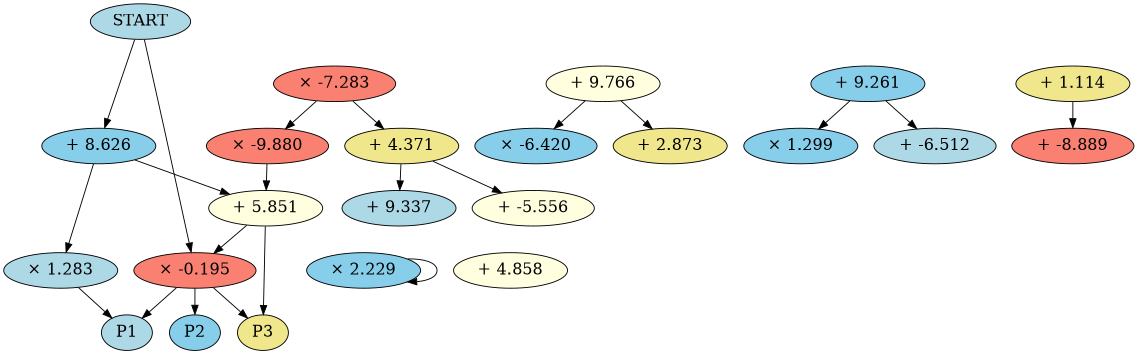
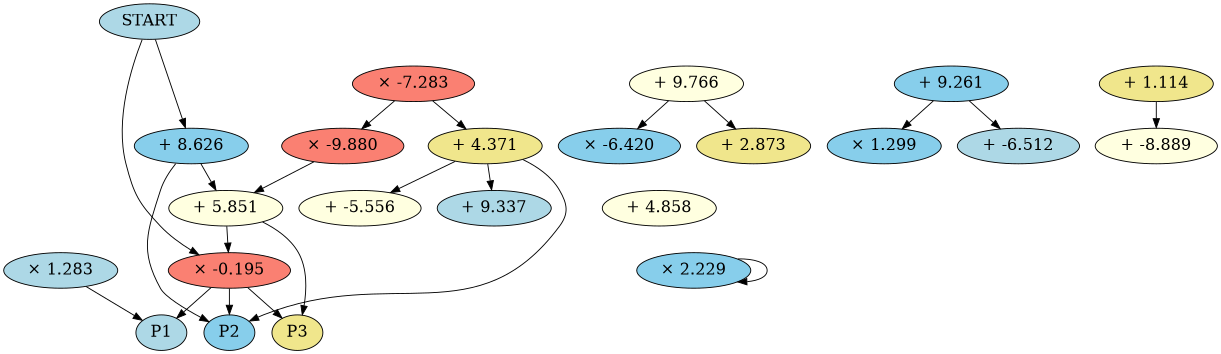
(1073, 146) -> (1156, 146)
(81, 204) -> (148, 249)
none -> (462, 289)
